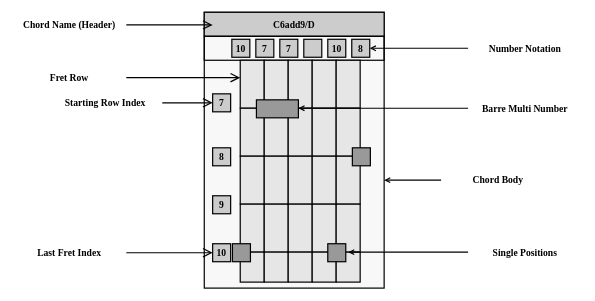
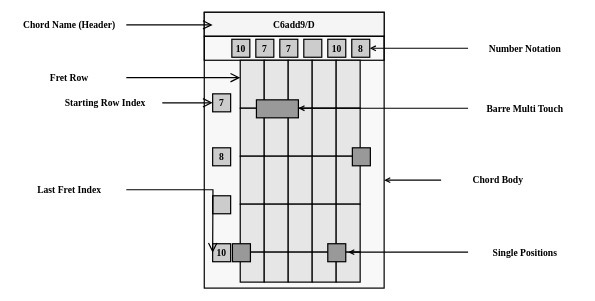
(294, 24) -> (294, 24)
(525, 109) -> (525, 109)
(222, 205) -> none
(69, 253) -> (69, 190)
